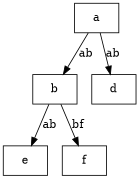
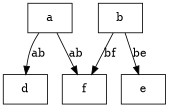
(78, 50) -> (65, 50)
(50, 125) -> (140, 54)
